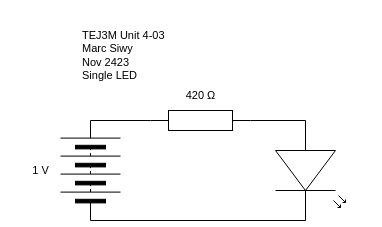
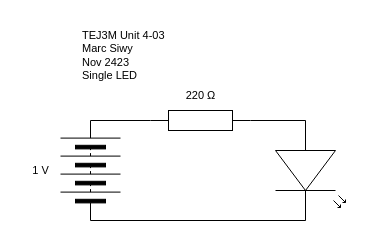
(201, 96) -> (201, 96)
